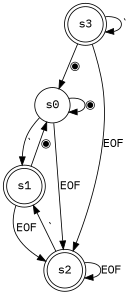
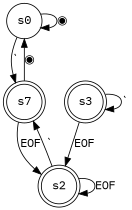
(70, 62) -> none
(58, 182) -> none
(24, 186) -> (24, 102)
